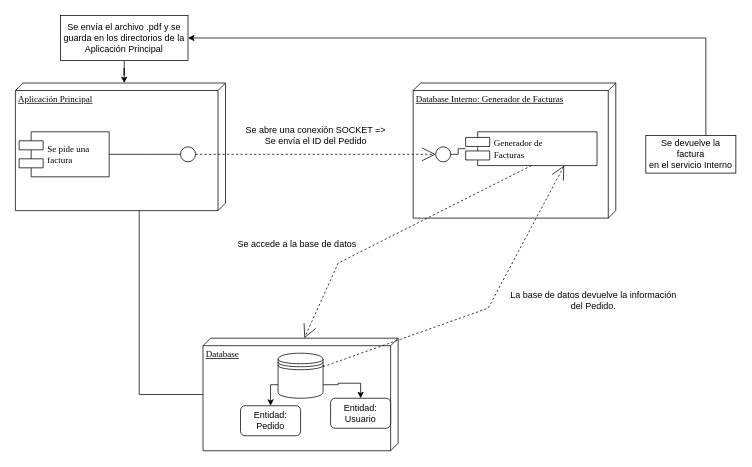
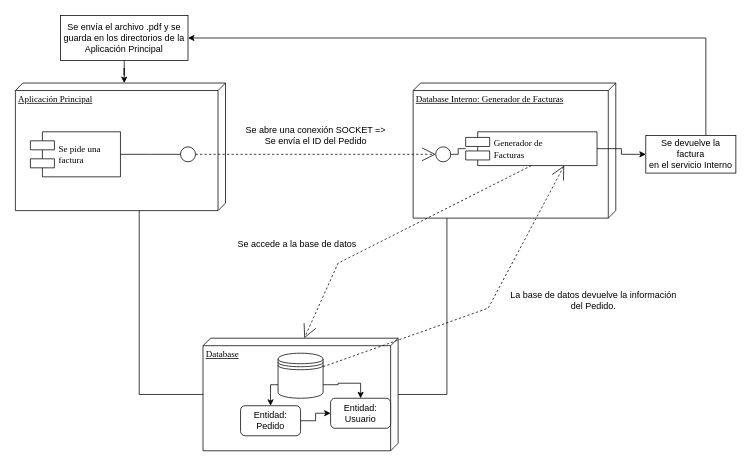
none -> (621, 149)
(64, 154) -> (75, 154)
none -> (447, 330)
none -> (315, 419)
